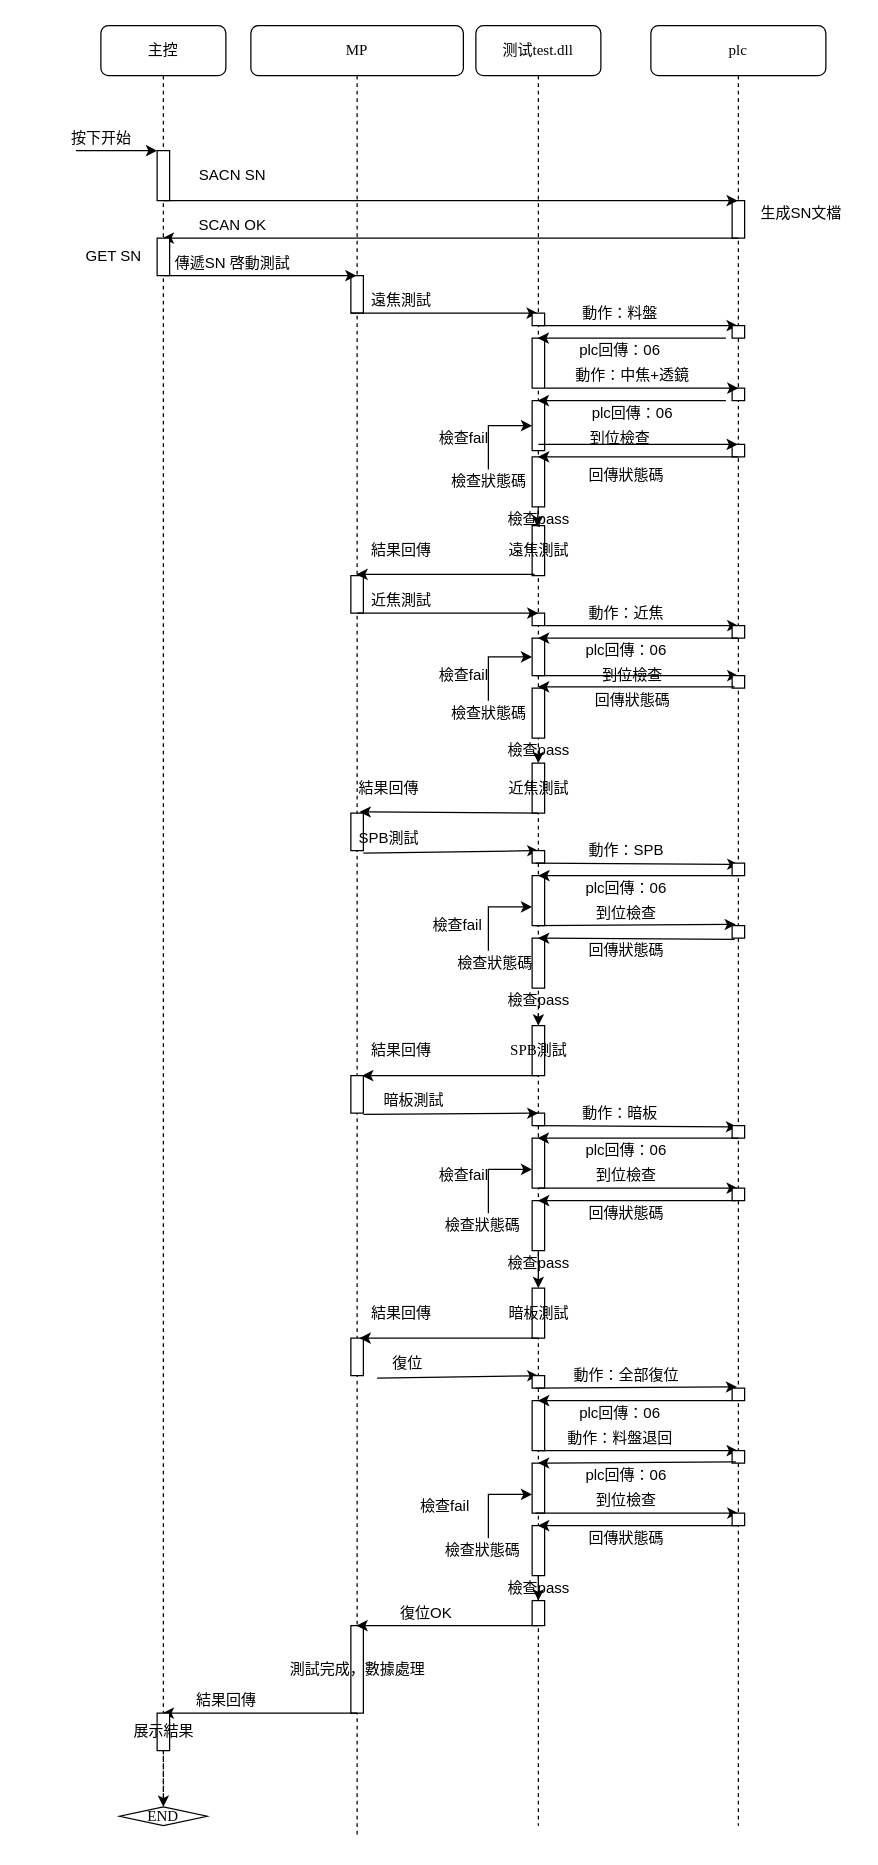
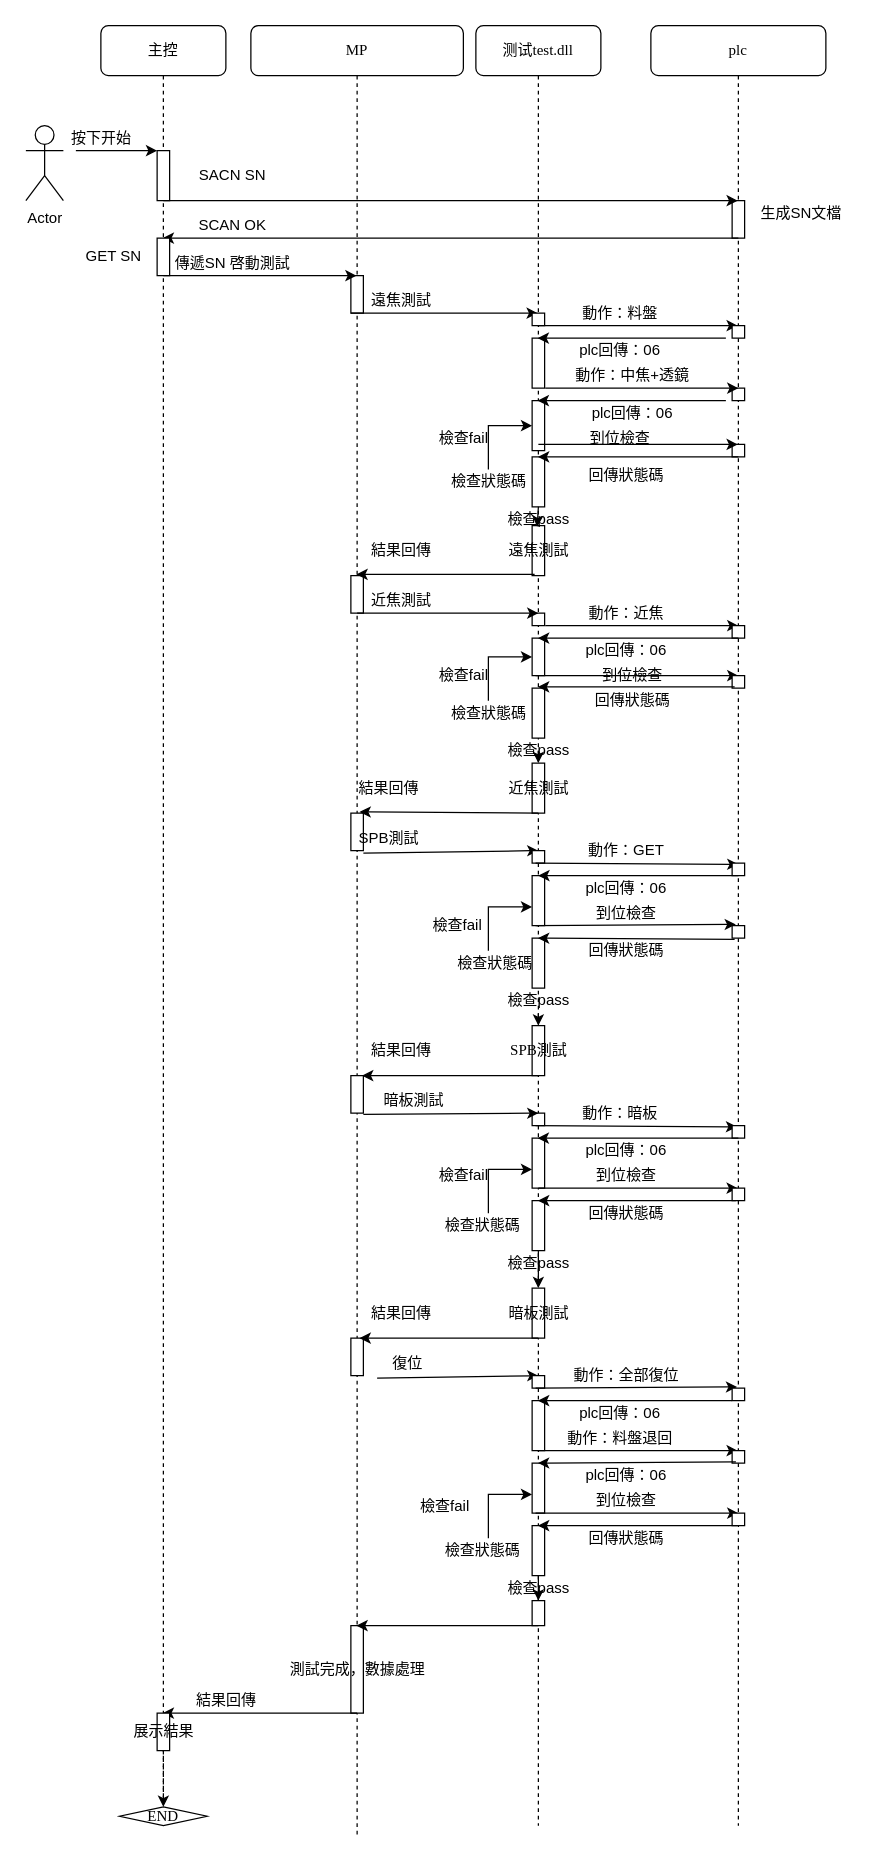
none -> (44, 163)
(626, 851) -> (626, 851)
(426, 1613) -> none
